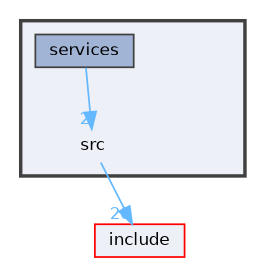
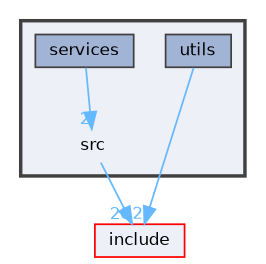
none -> (198, 51)
